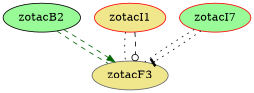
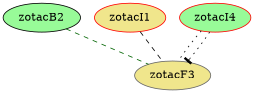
(215, 18) -> (215, 18)
(86, 43) -> none
(136, 43) -> none
(125, 46) -> (151, 47)
